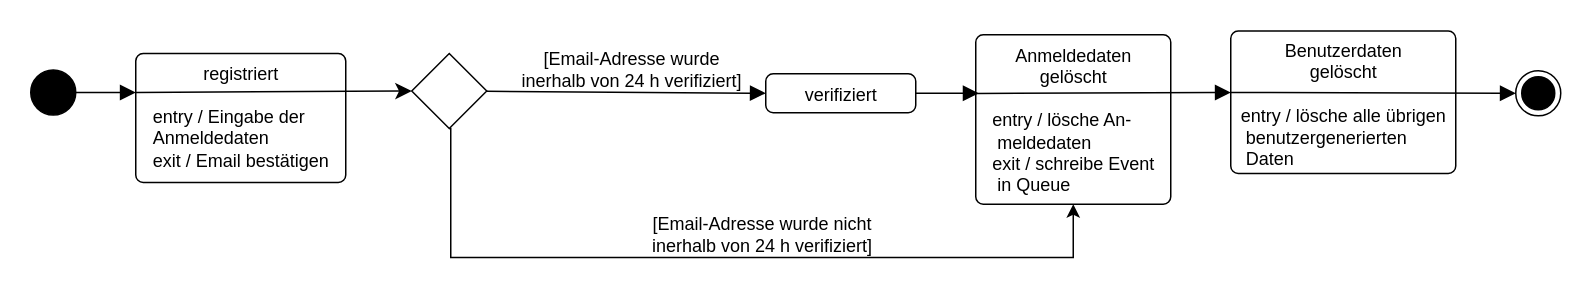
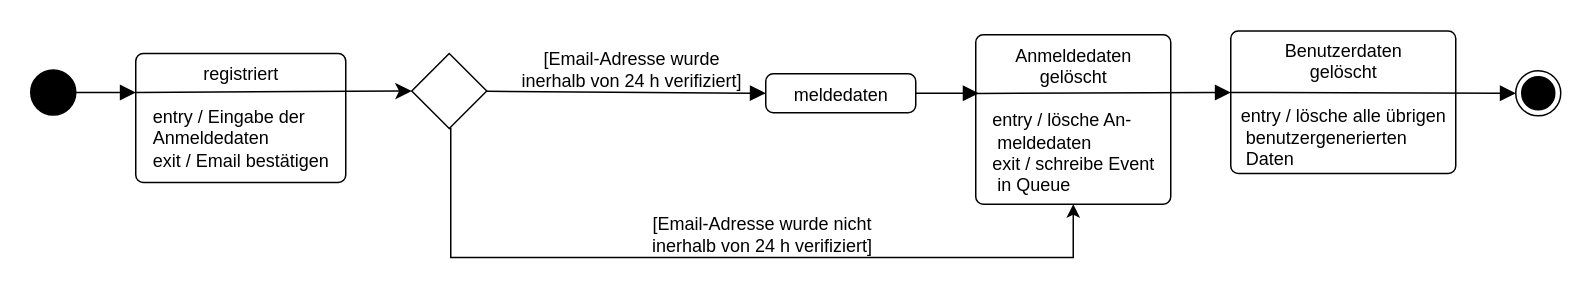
(842, 96) -> (842, 96)
